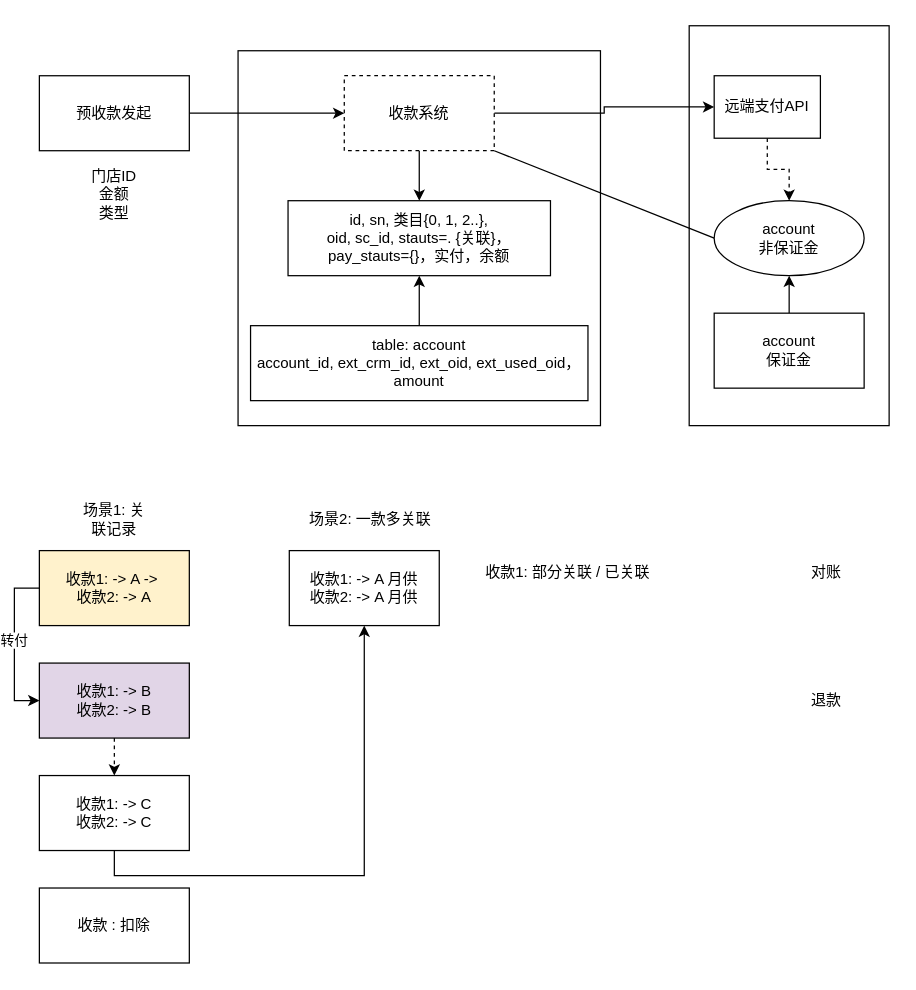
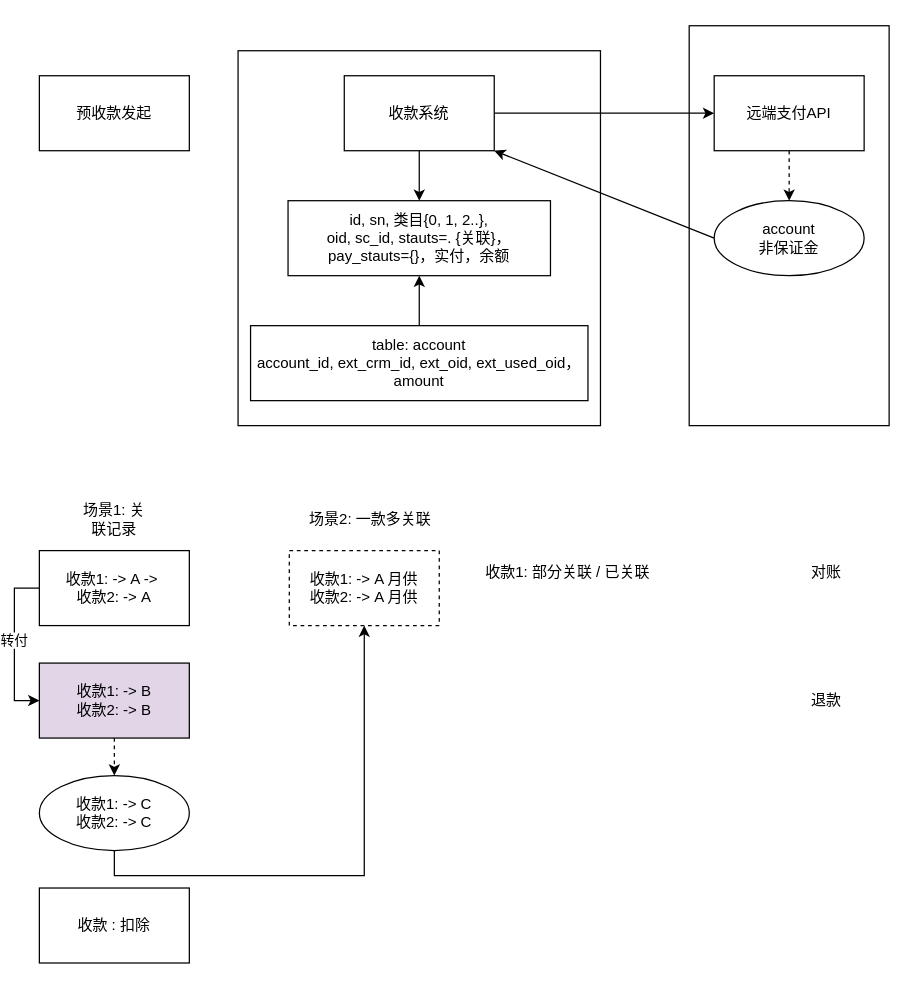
(768, 107) -> (789, 113)
(262, 113) -> none
(419, 113) -> (419, 113)
(499, 152) -> (503, 154)
(114, 194) -> none
(789, 299) -> none
(789, 351) -> none
(114, 588) -> (114, 588)
(364, 588) -> (364, 588)
(114, 813) -> (114, 813)
